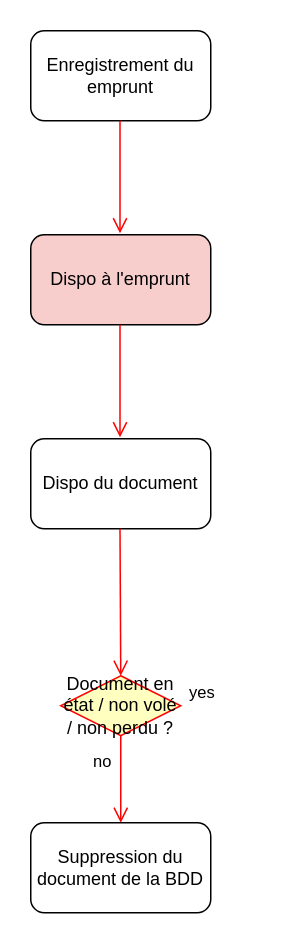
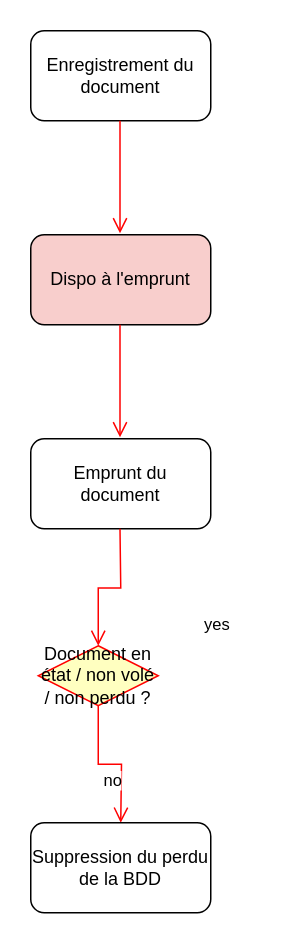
(121, 76) -> (121, 76)
(121, 484) -> (121, 484)
(224, 701) -> (239, 634)
(121, 706) -> (98, 676)
(121, 868) -> (121, 868)
